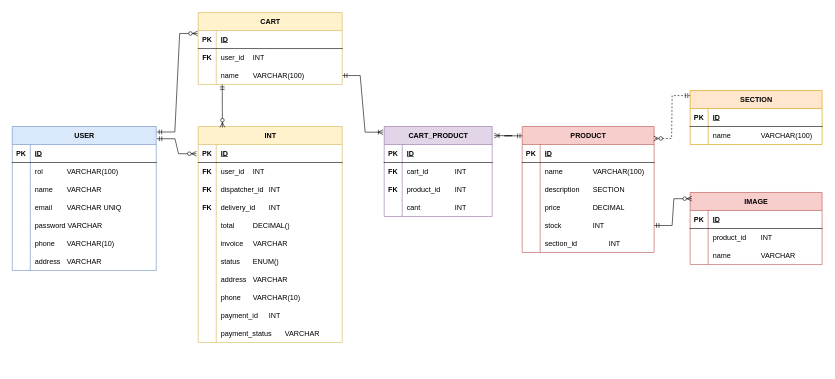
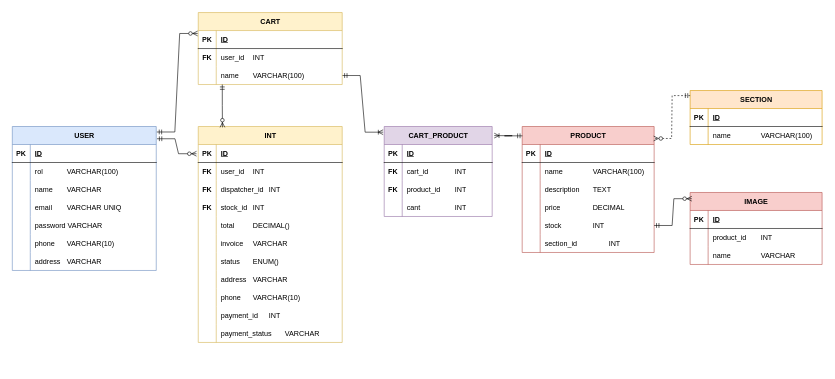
(582, 189) -> (575, 189)
(249, 207) -> (244, 207)
